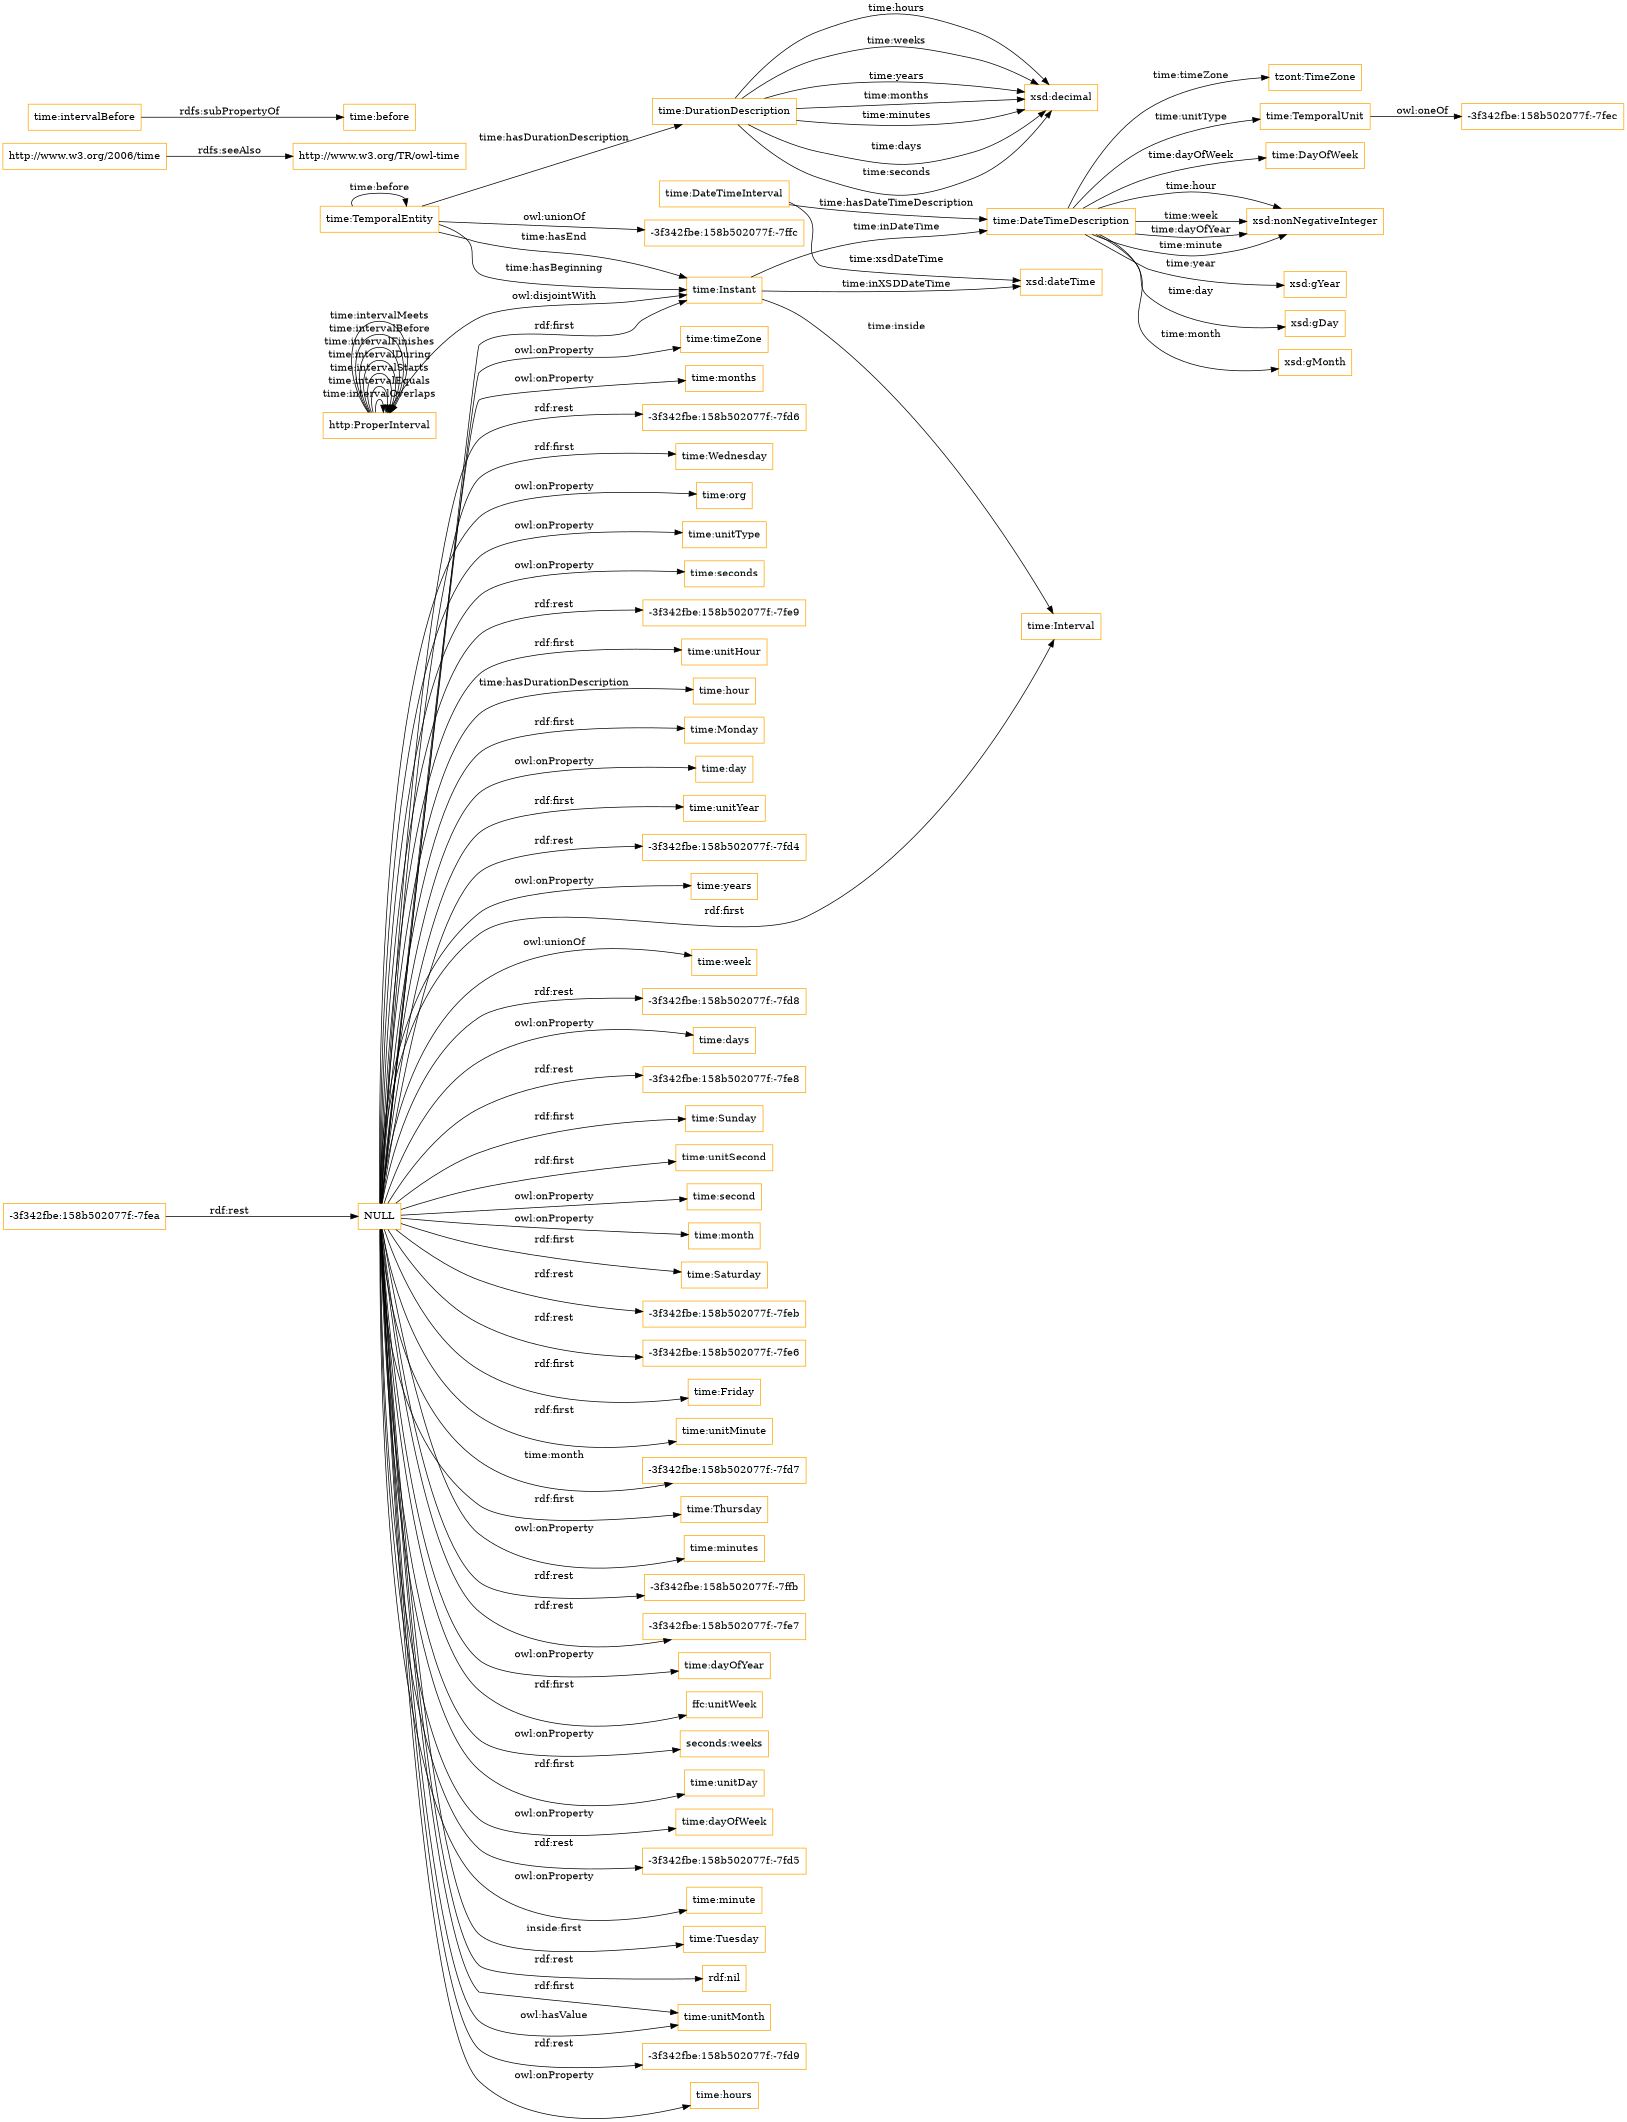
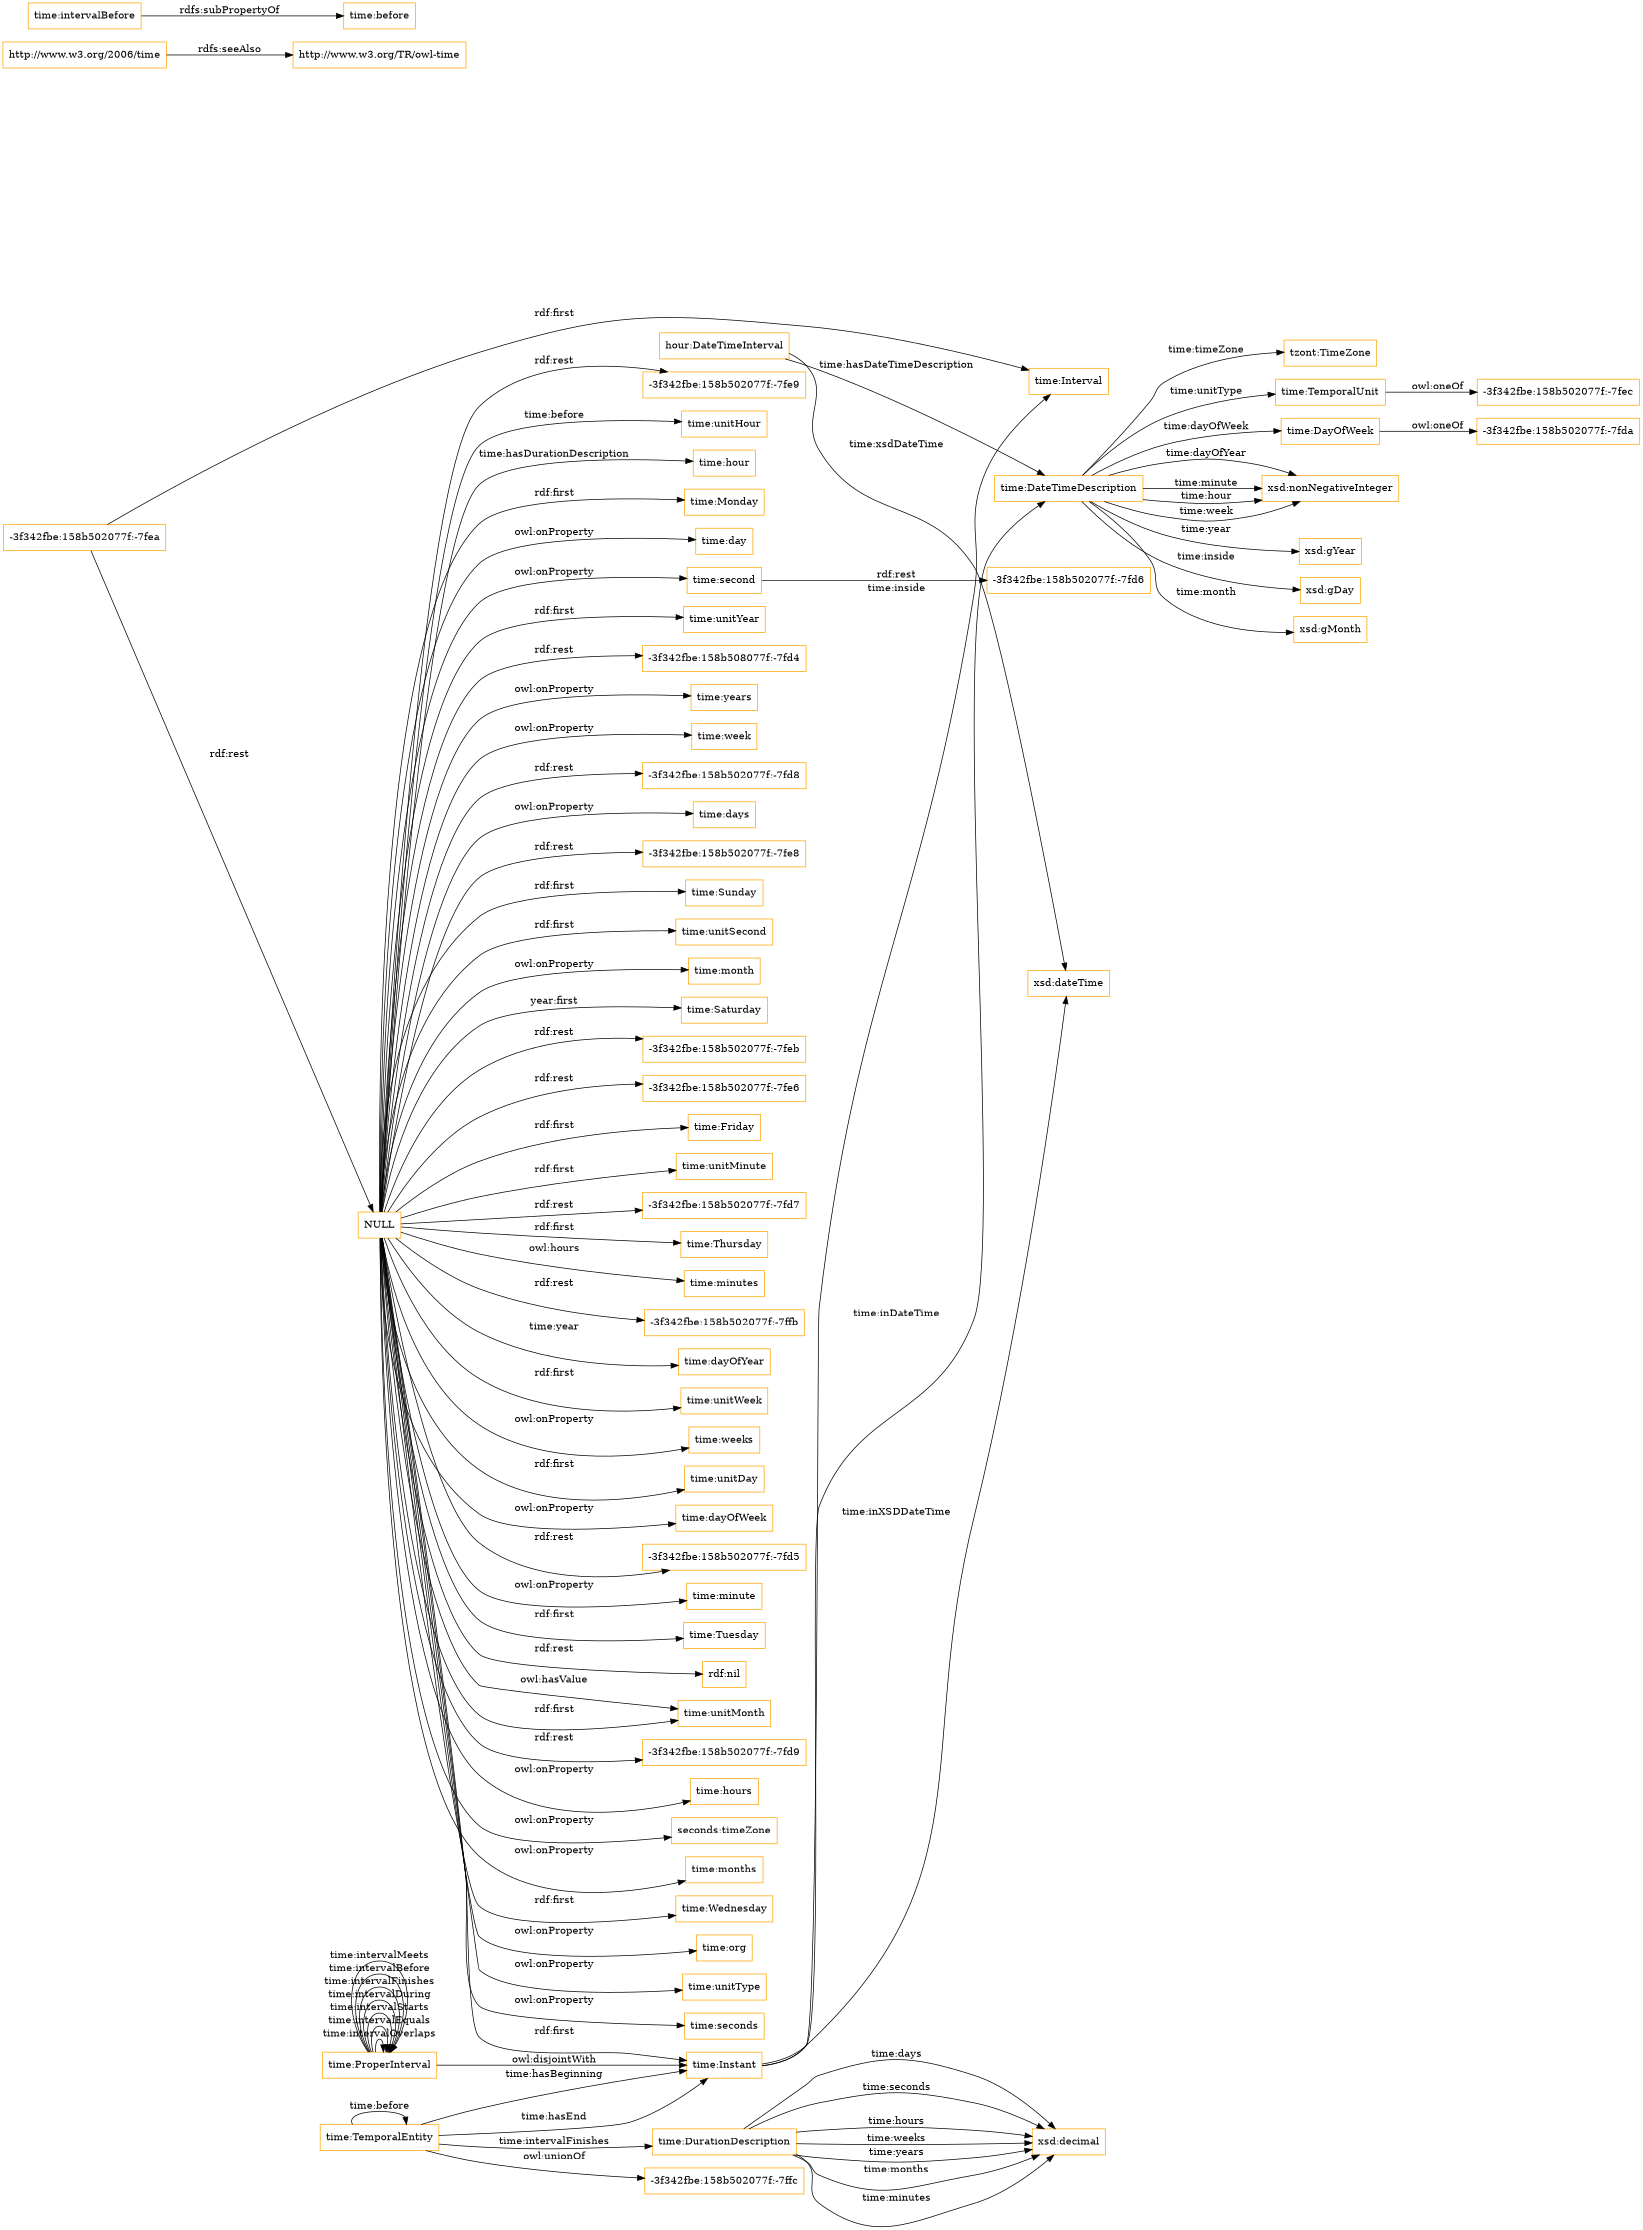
(554, 138) -> (554, 2142)
(724, 194) -> (724, 346)
(1191, 291) -> (1206, 557)
(724, 339) -> (724, 1831)
(380, 425) -> (380, 2065)
none -> (1558, 431)
(554, 644) -> (554, 415)
(429, 645) -> (871, 580)
(724, 847) -> (724, 658)
(679, 924) -> (547, 334)
(554, 943) -> (554, 728)
(554, 1240) -> (554, 1001)
(554, 1456) -> (554, 1205)
(554, 1529) -> (554, 1249)
(724, 1627) -> none
(554, 1655) -> (554, 1327)
(724, 1705) -> (724, 1401)
(724, 1744) -> (724, 1440)
(554, 1929) -> (554, 1615)
